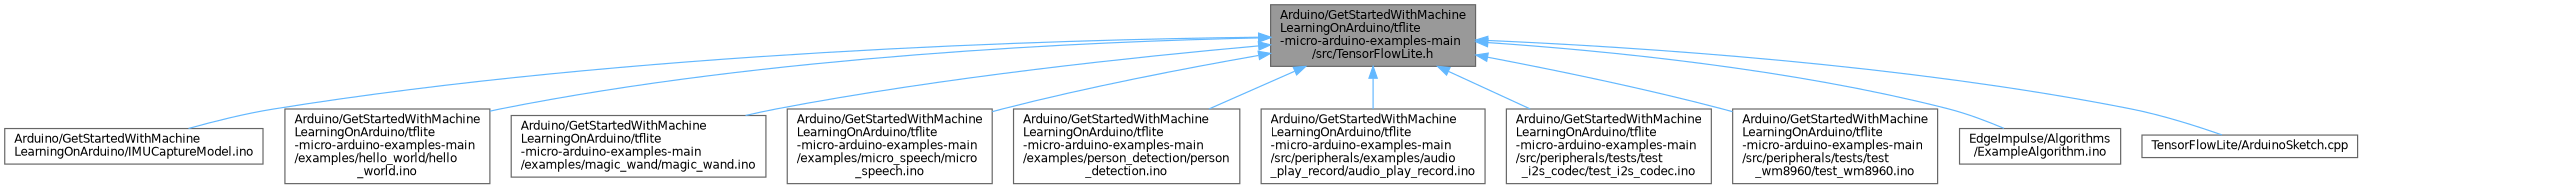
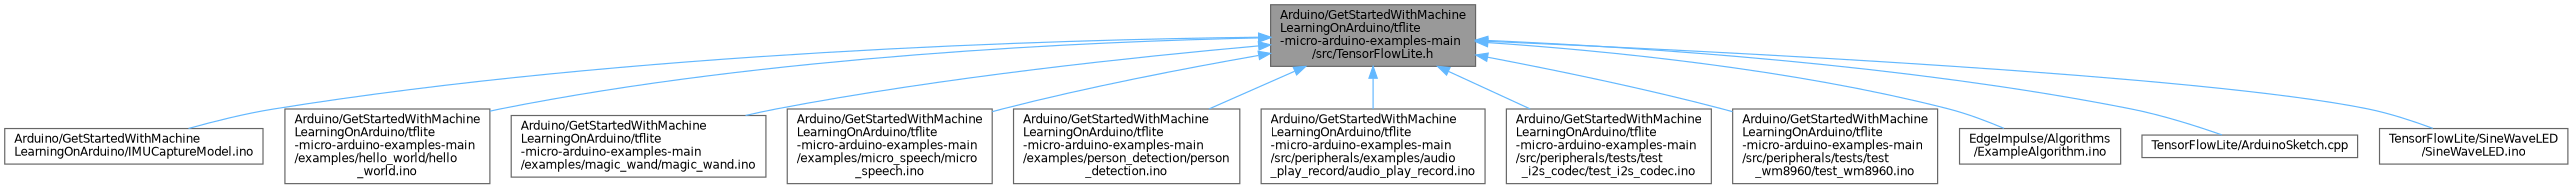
none -> (2474, 146)
